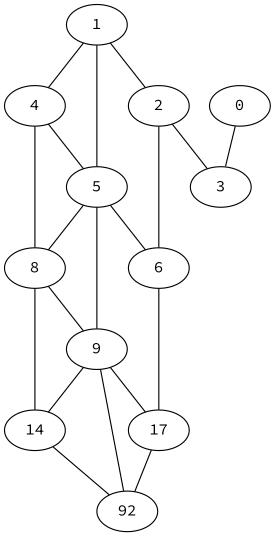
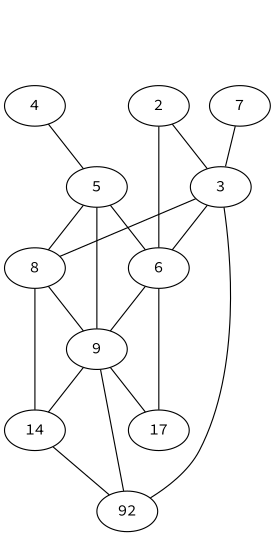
(97, 25) -> none
(240, 106) -> (240, 106)
(35, 187) -> (135, 225)
none -> (190, 228)
none -> (128, 309)
(143, 471) -> (225, 365)
